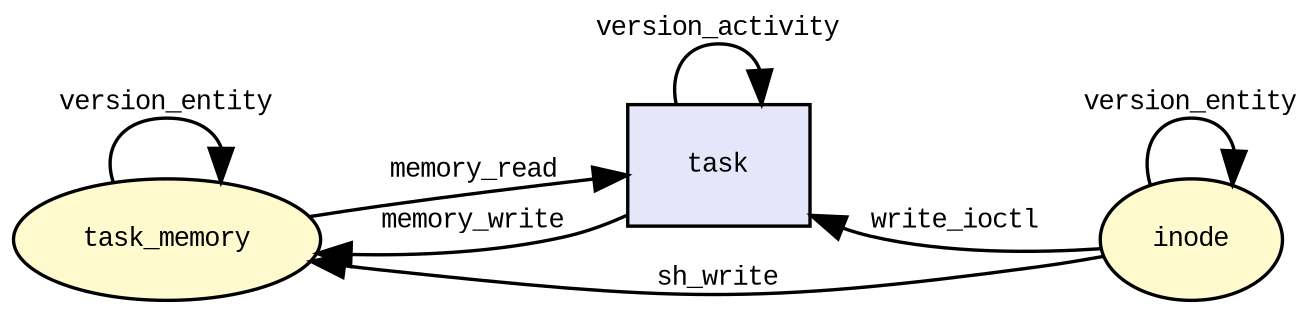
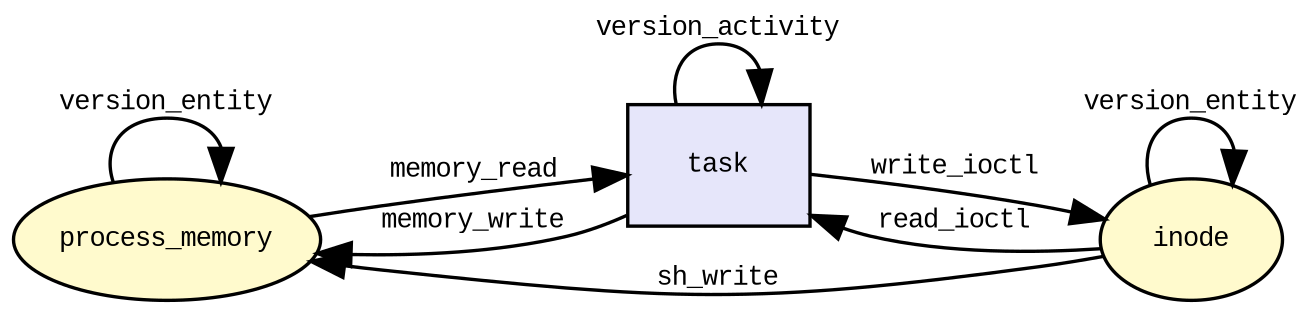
none -> (941, 191)
(955, 221) -> (955, 221)
(167, 240) -> (167, 240)
